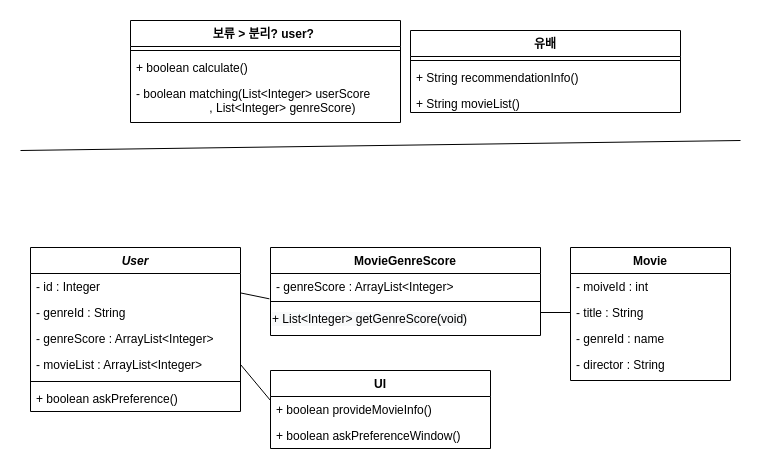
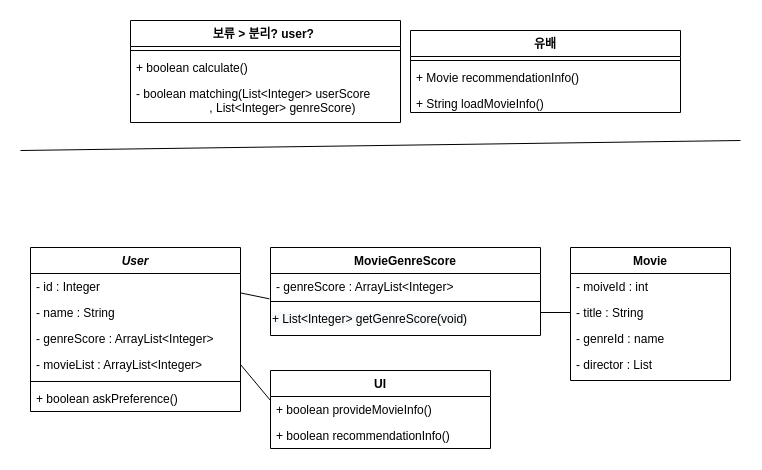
(507, 78) -> (504, 78)
(475, 104) -> (489, 104)
(89, 313) -> (79, 313)
(630, 365) -> (624, 365)
(374, 436) -> (371, 436)
